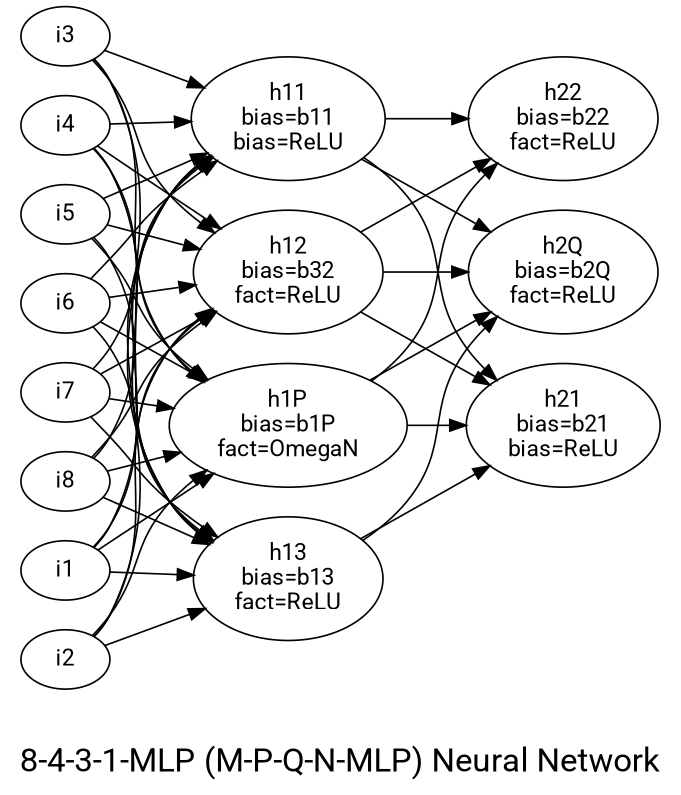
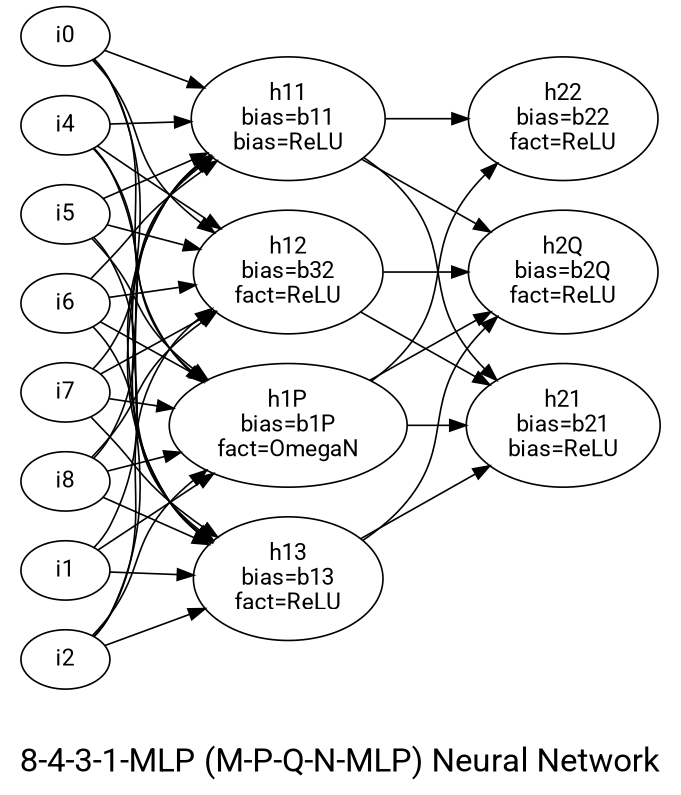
(65, 36) -> (65, 36)
(401, 209) -> none
(138, 429) -> none
